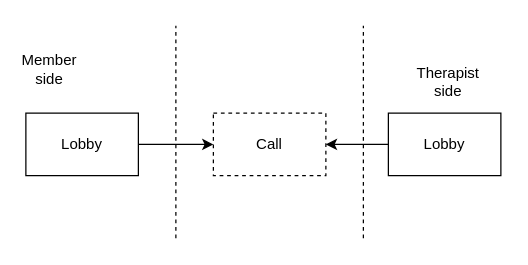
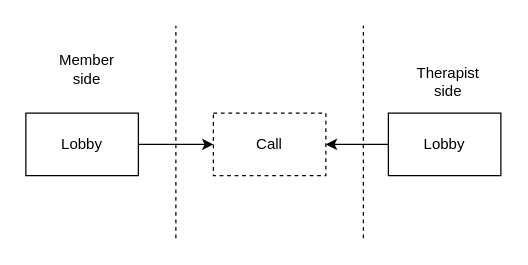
(49, 69) -> (87, 69)
